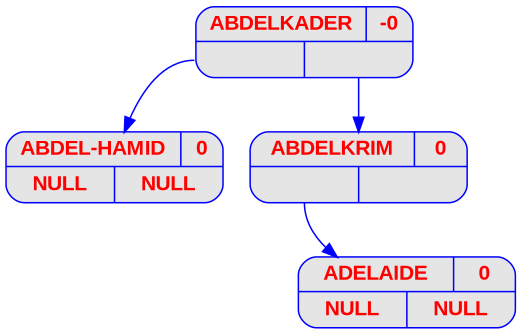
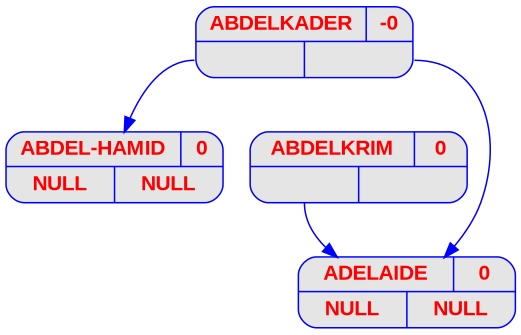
(359, 97) -> (489, 137)
